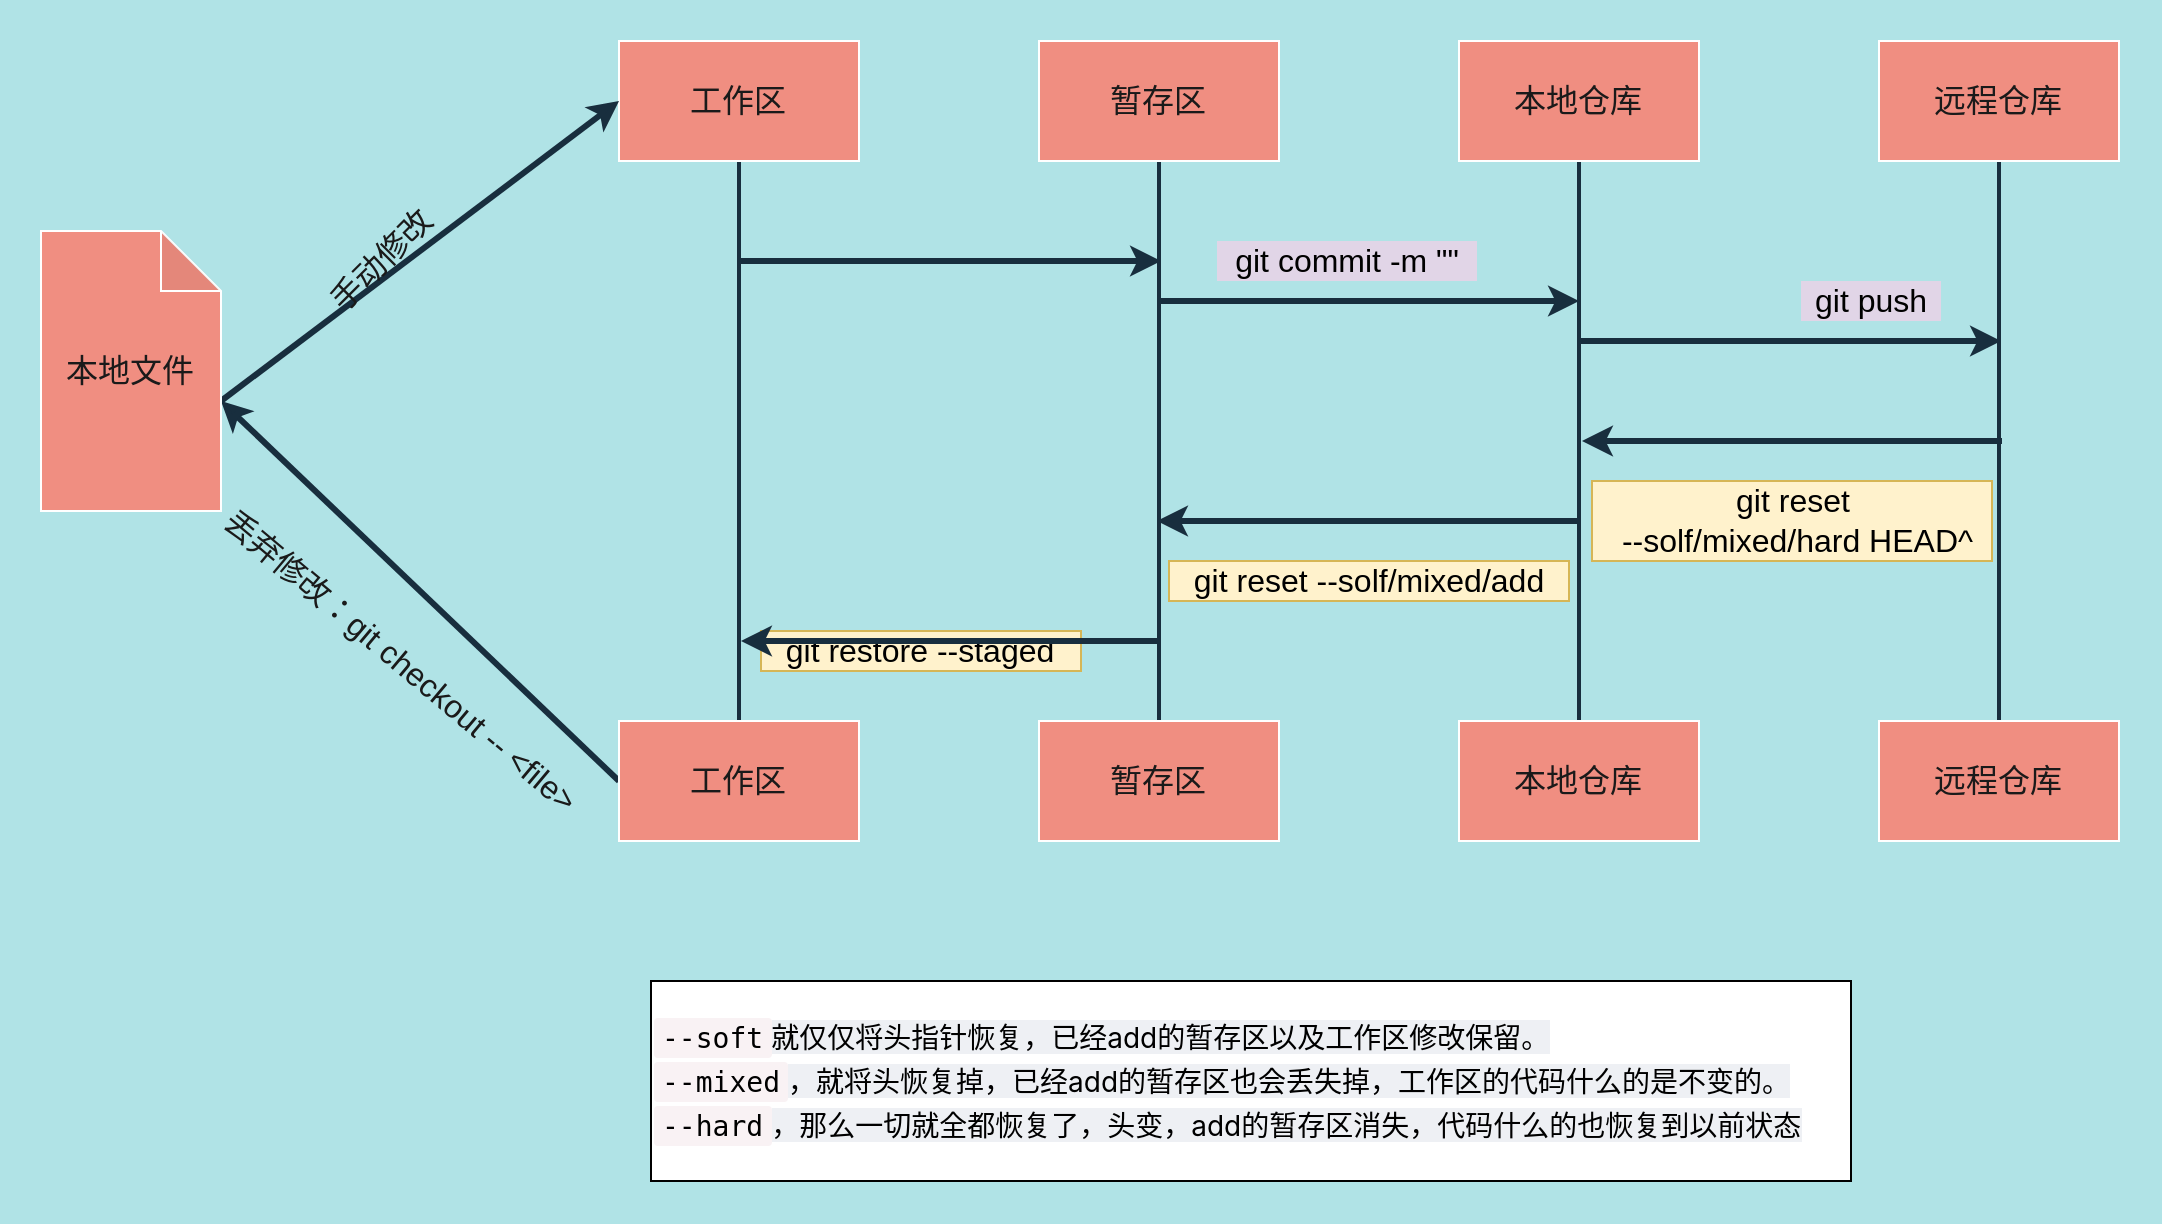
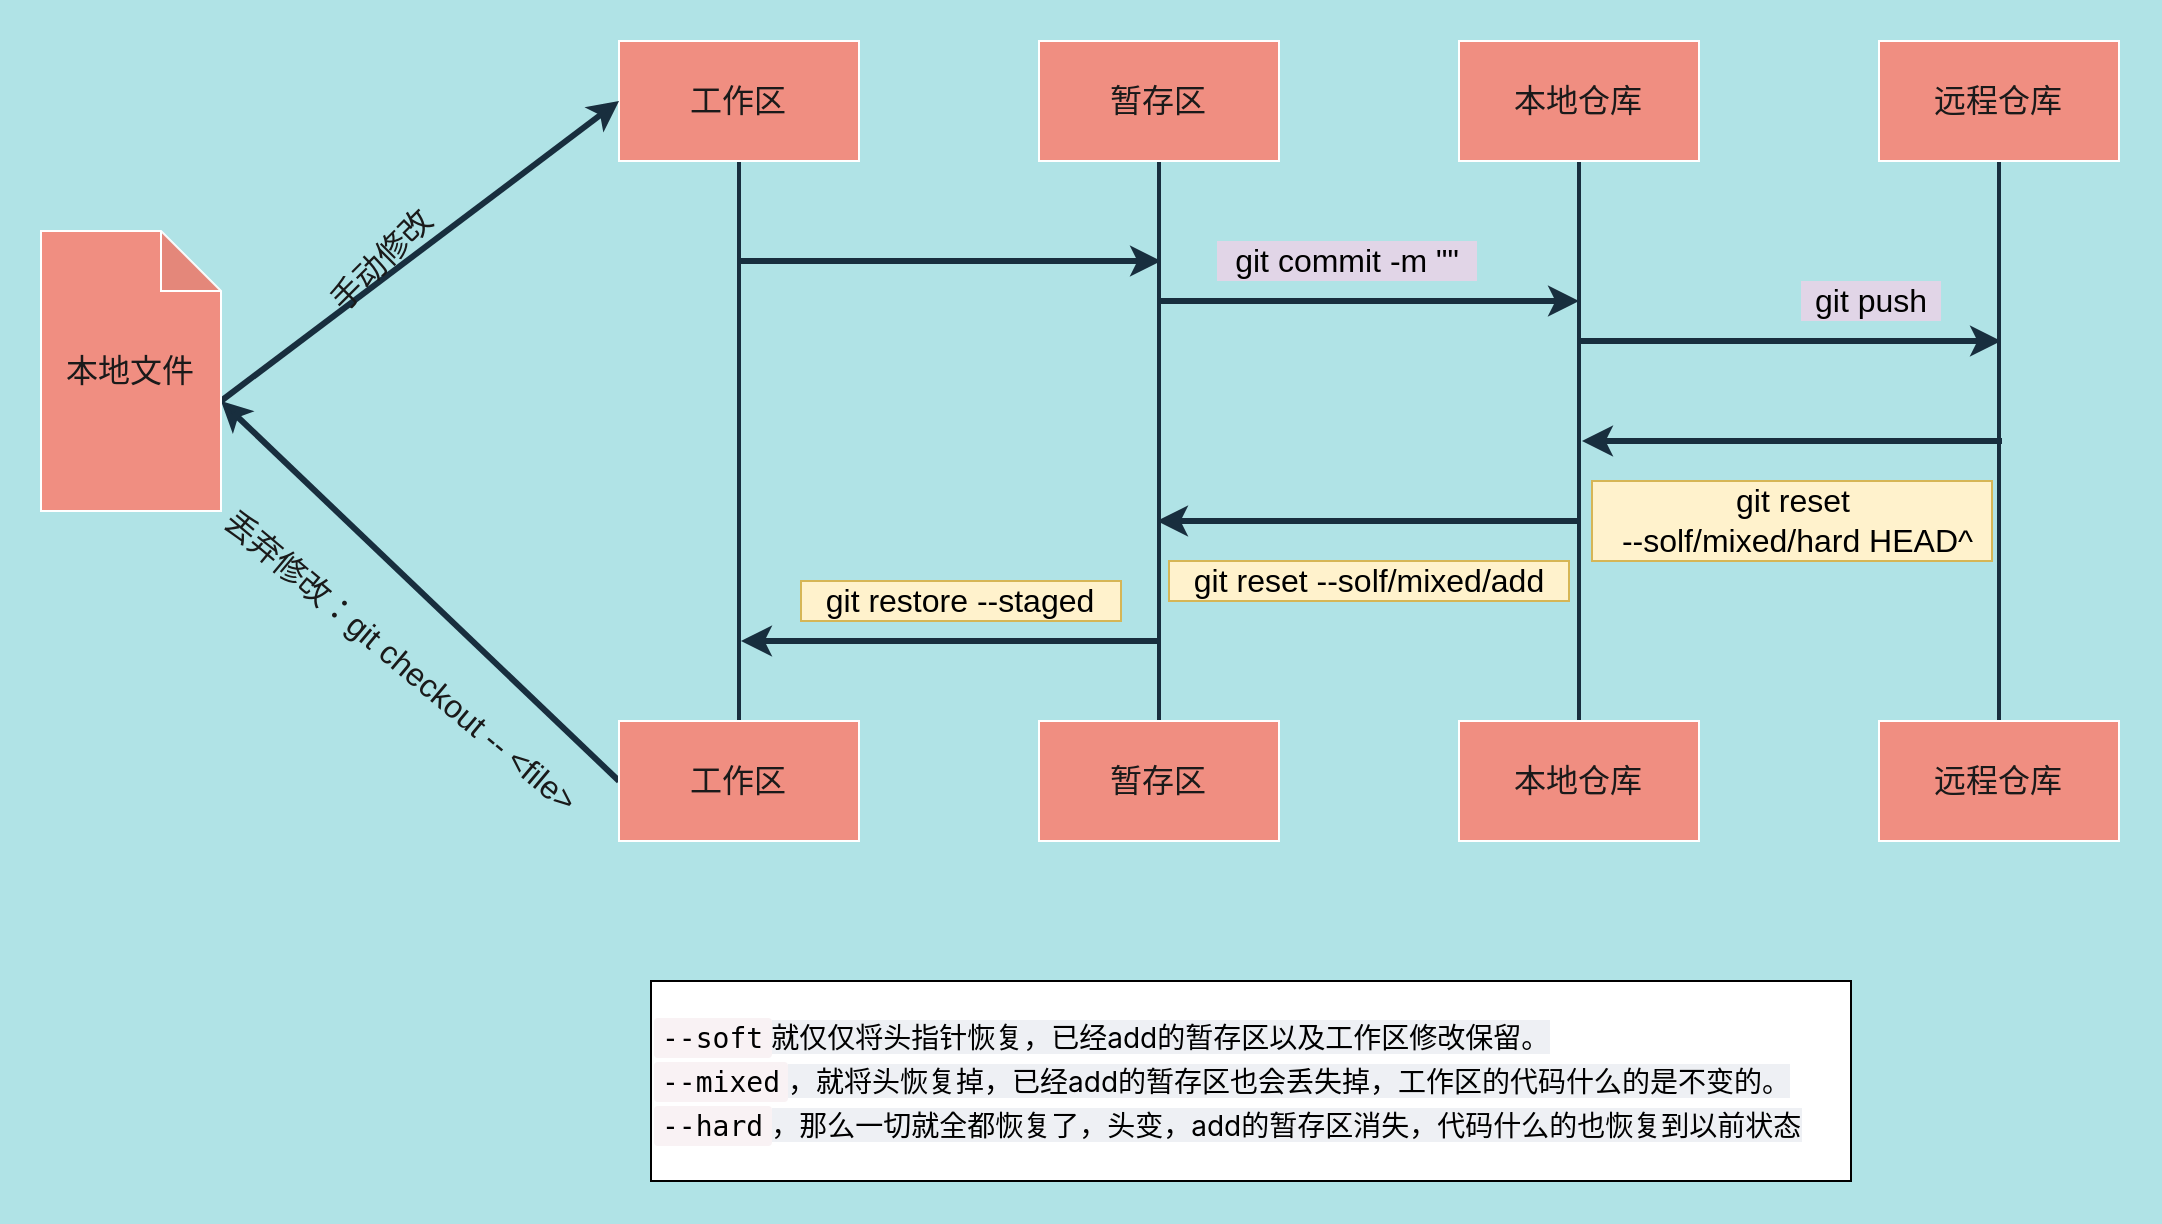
(921, 651) -> (961, 601)
